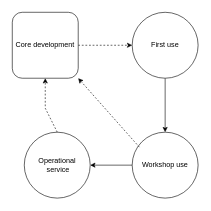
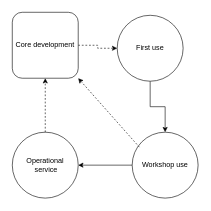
(165, 45) -> (150, 48)
(57, 165) -> (45, 165)
